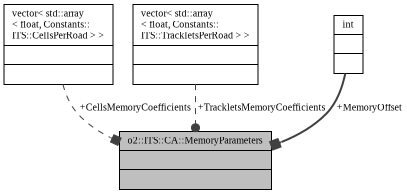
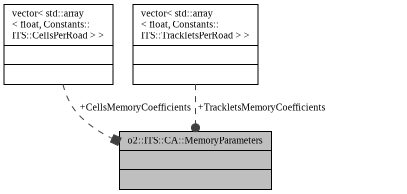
(348, 44) -> none
